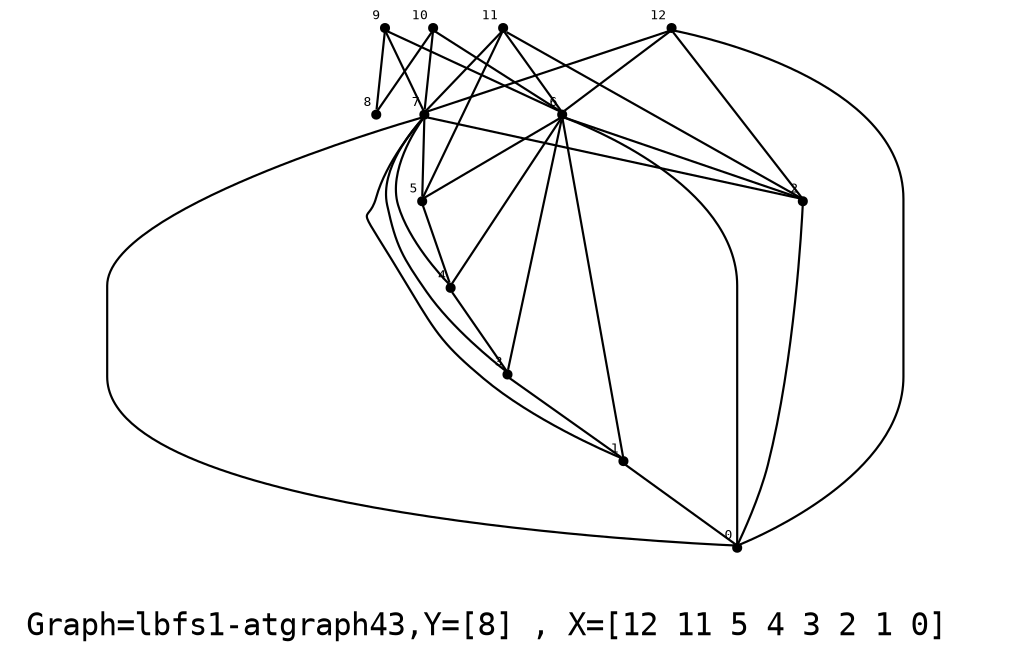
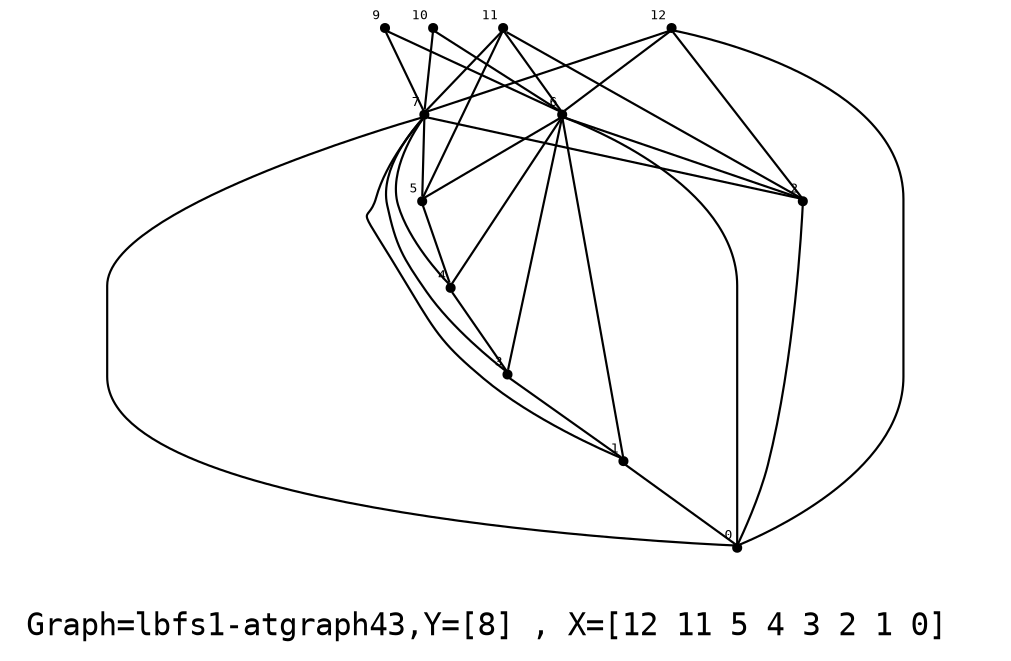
(376, 115) -> none
